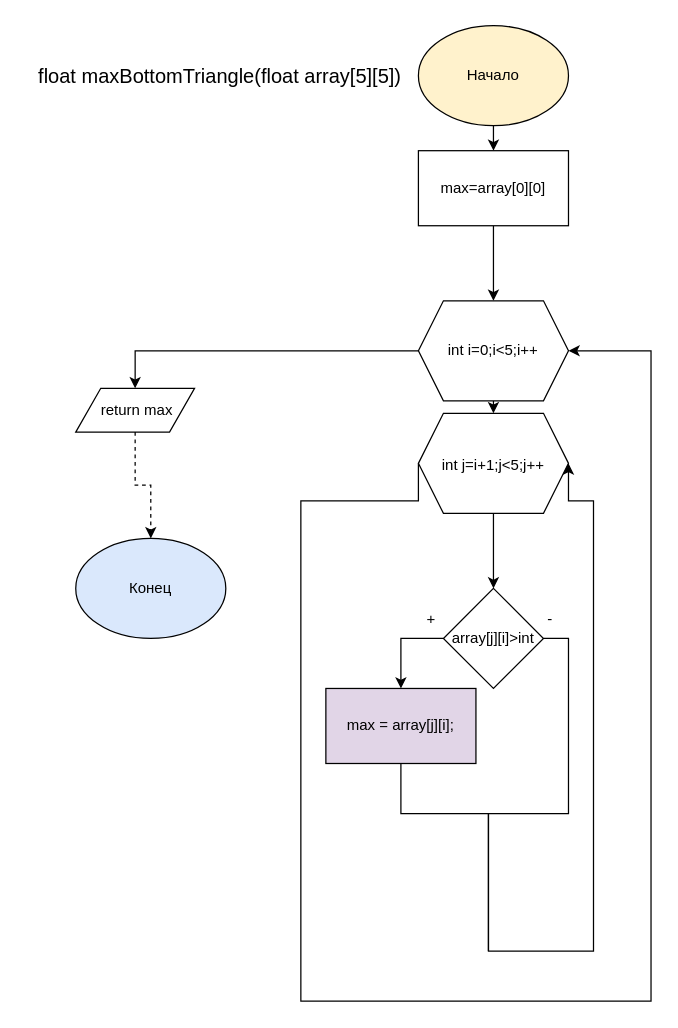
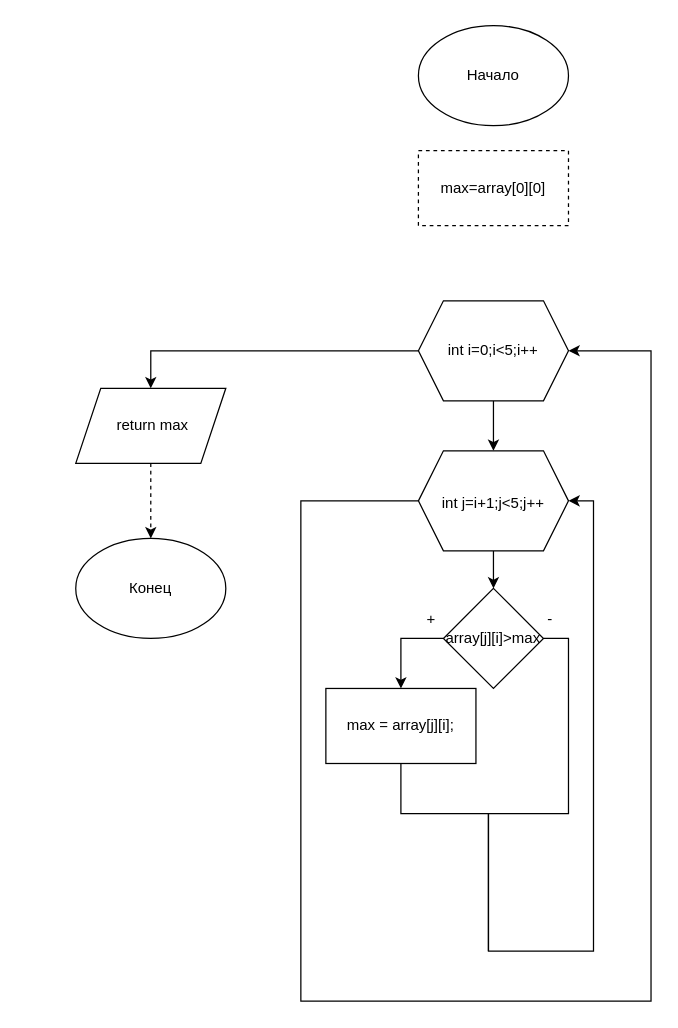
(219, 76) -> none
(493, 76) -> (493, 76)
(493, 134) -> none
(493, 188) -> (493, 188)
(493, 259) -> none
(135, 410) -> (151, 426)
(493, 463) -> (493, 501)
(151, 588) -> (151, 588)
(493, 638) -> (493, 638)
(401, 726) -> (401, 726)
